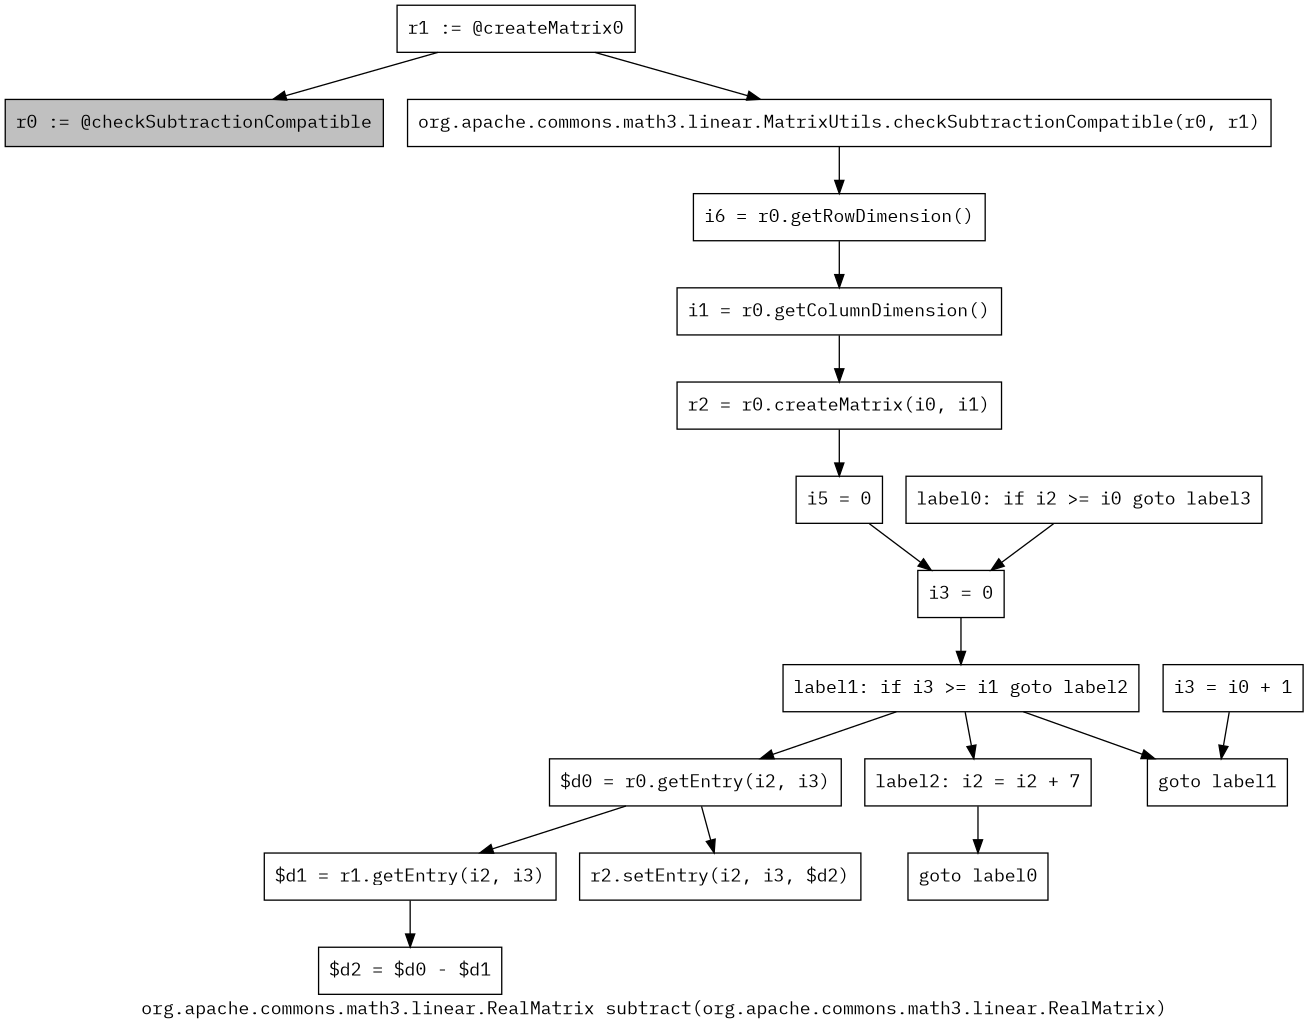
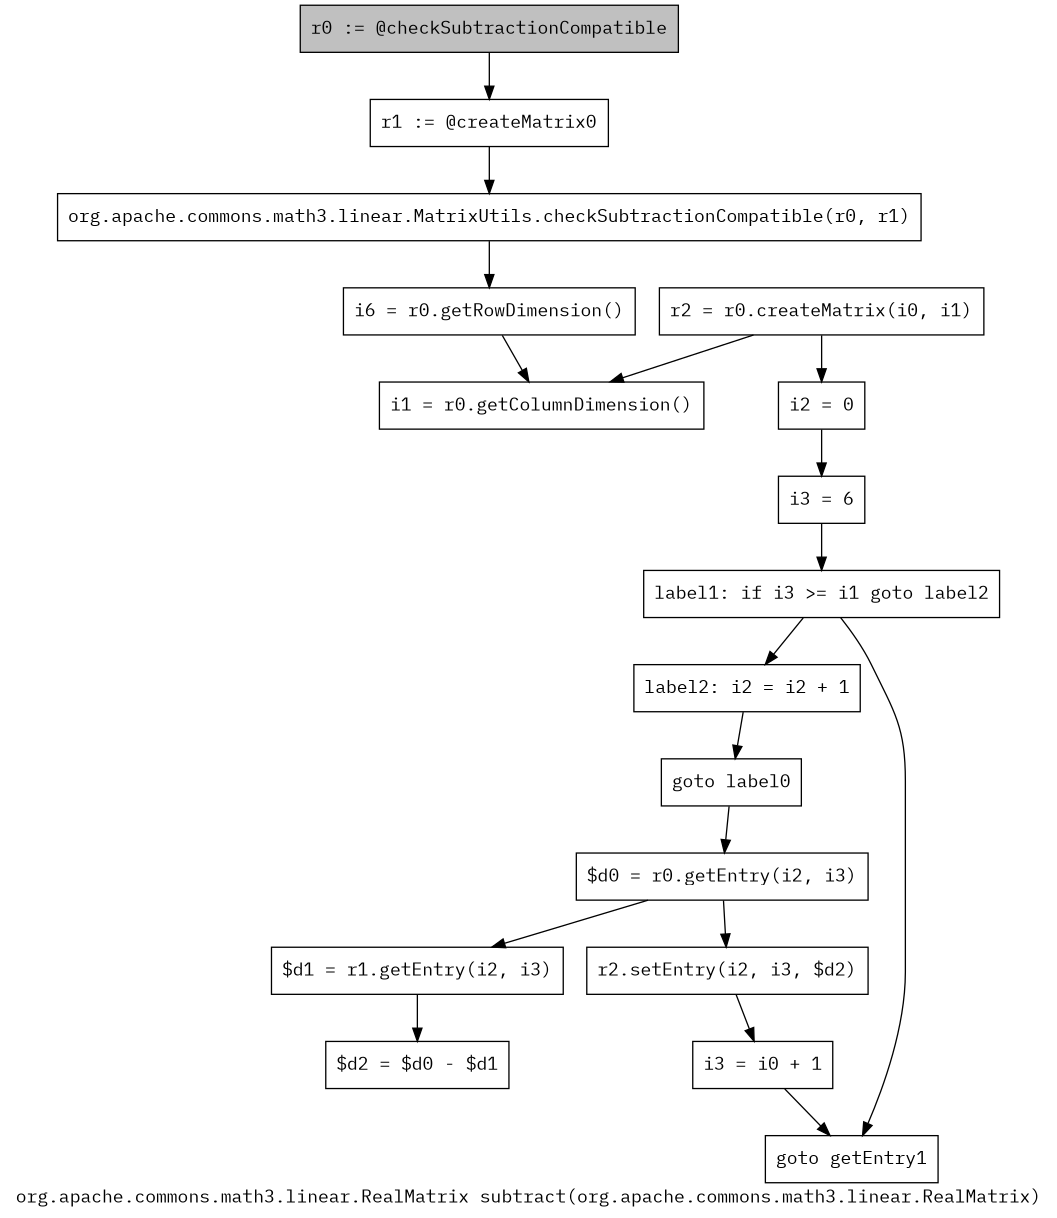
(362, 74) -> (489, 69)
(839, 352) -> (688, 356)
(839, 500) -> (822, 406)
(1084, 500) -> none
(961, 594) -> (822, 500)
(835, 733) -> (727, 823)
(978, 782) -> (747, 688)
(1217, 782) -> (852, 1159)
none -> (743, 1012)
